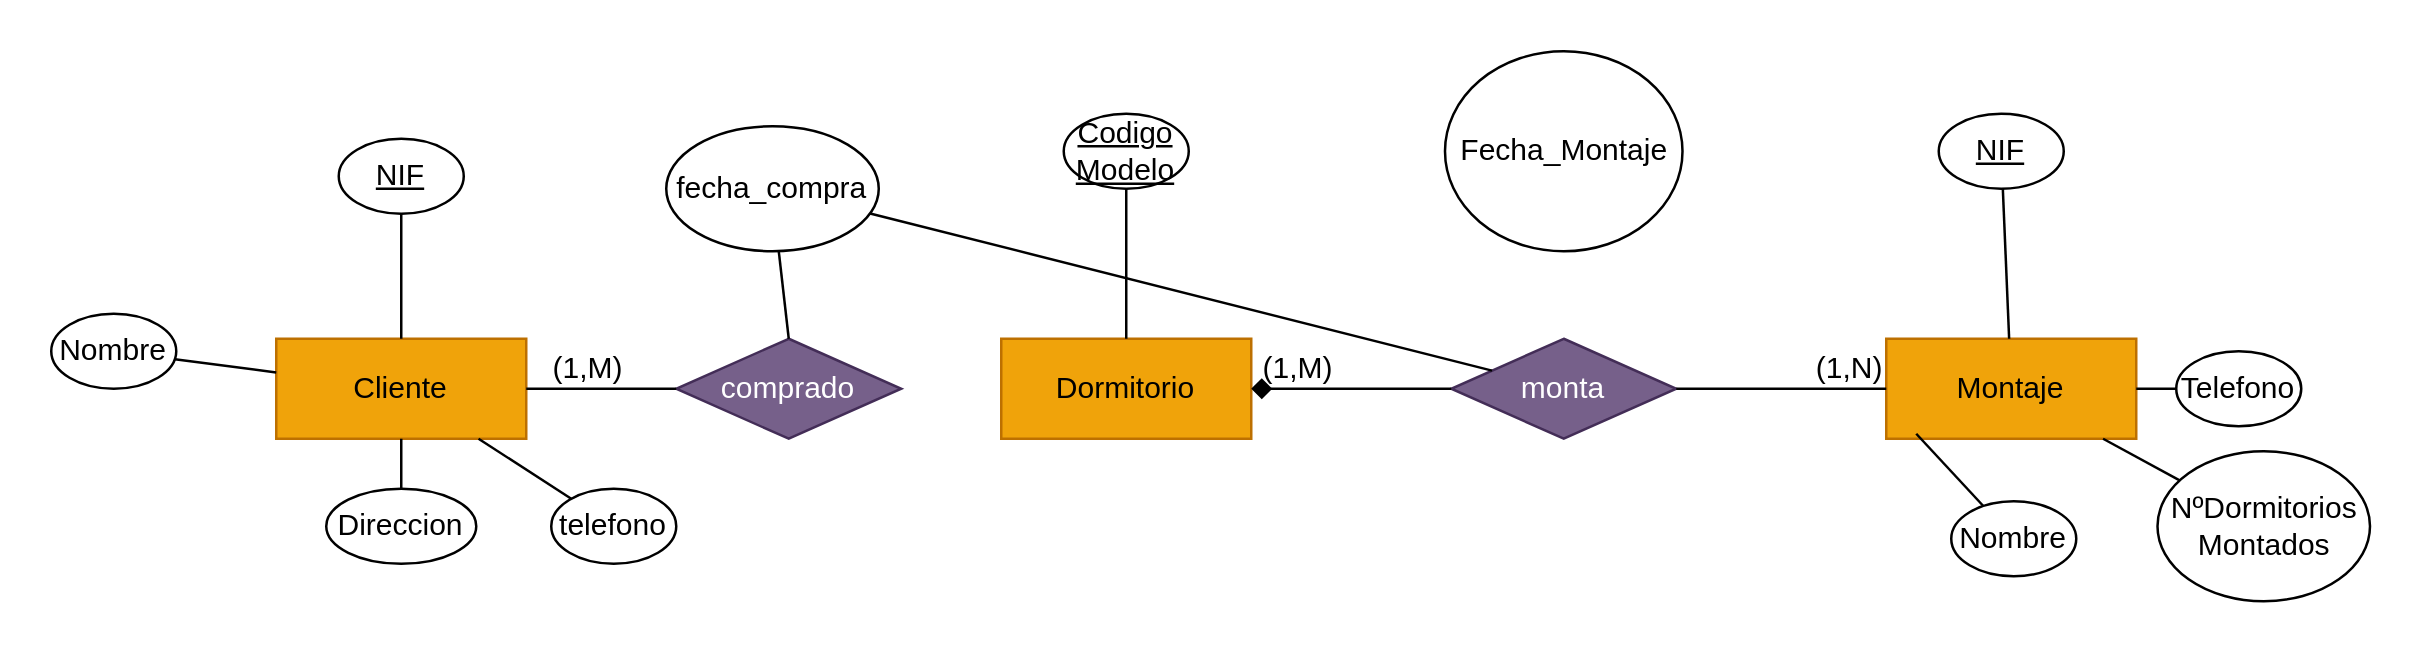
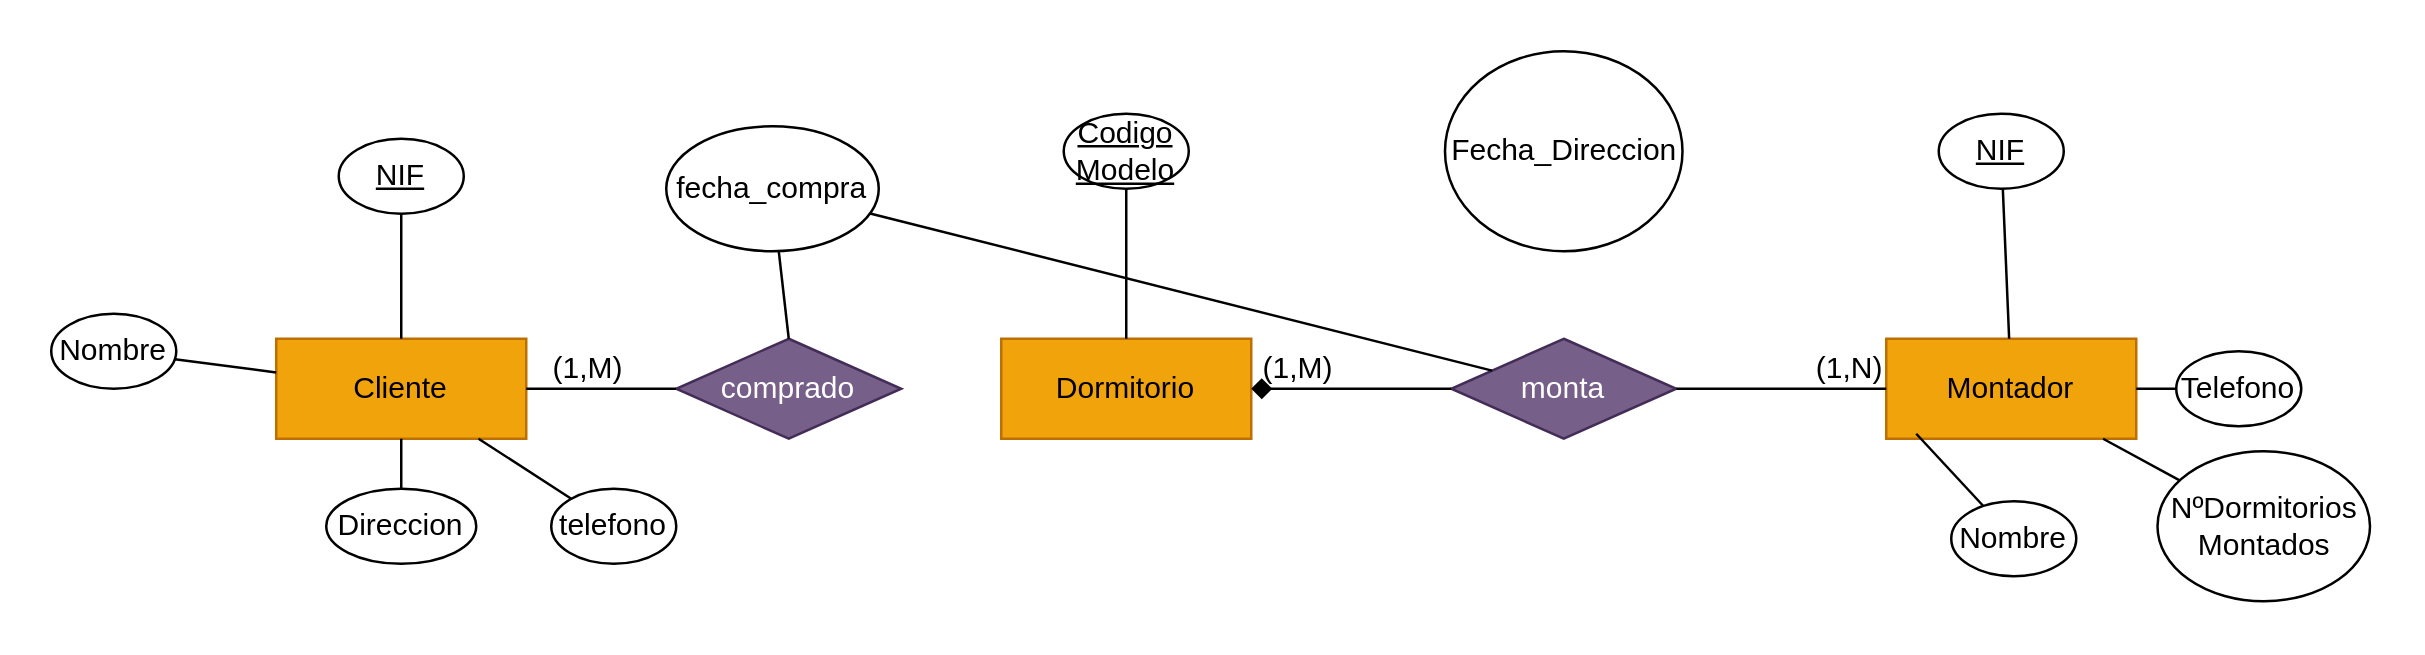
(1565, 151) -> (1565, 151)
(2011, 389) -> (2011, 389)
